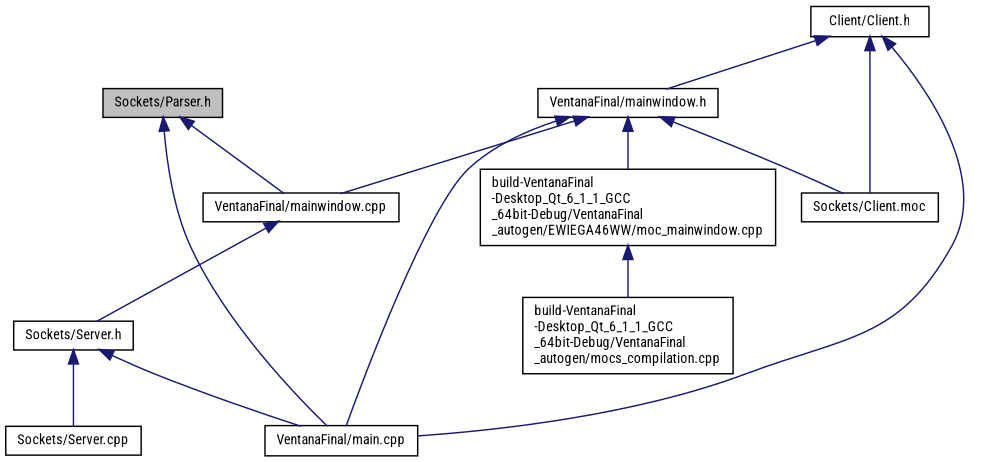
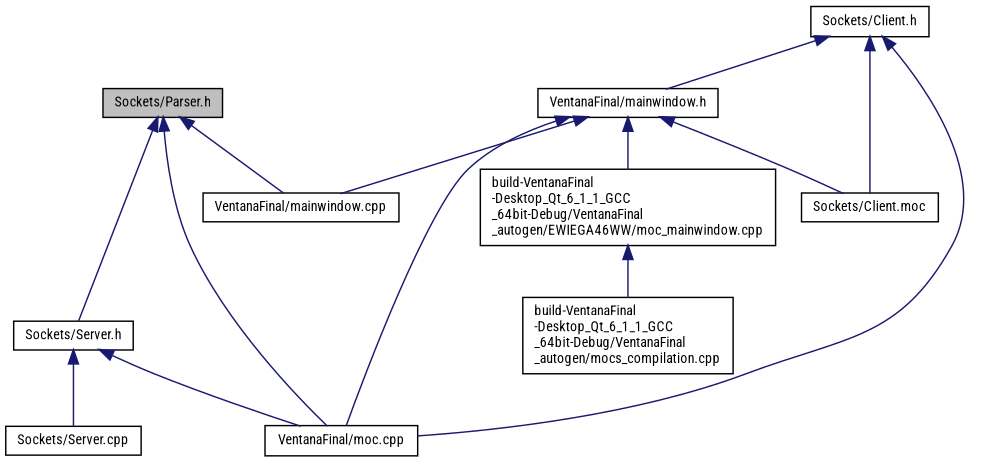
(870, 22) -> (870, 22)
(181, 275) -> (115, 226)
(341, 441) -> (341, 441)
